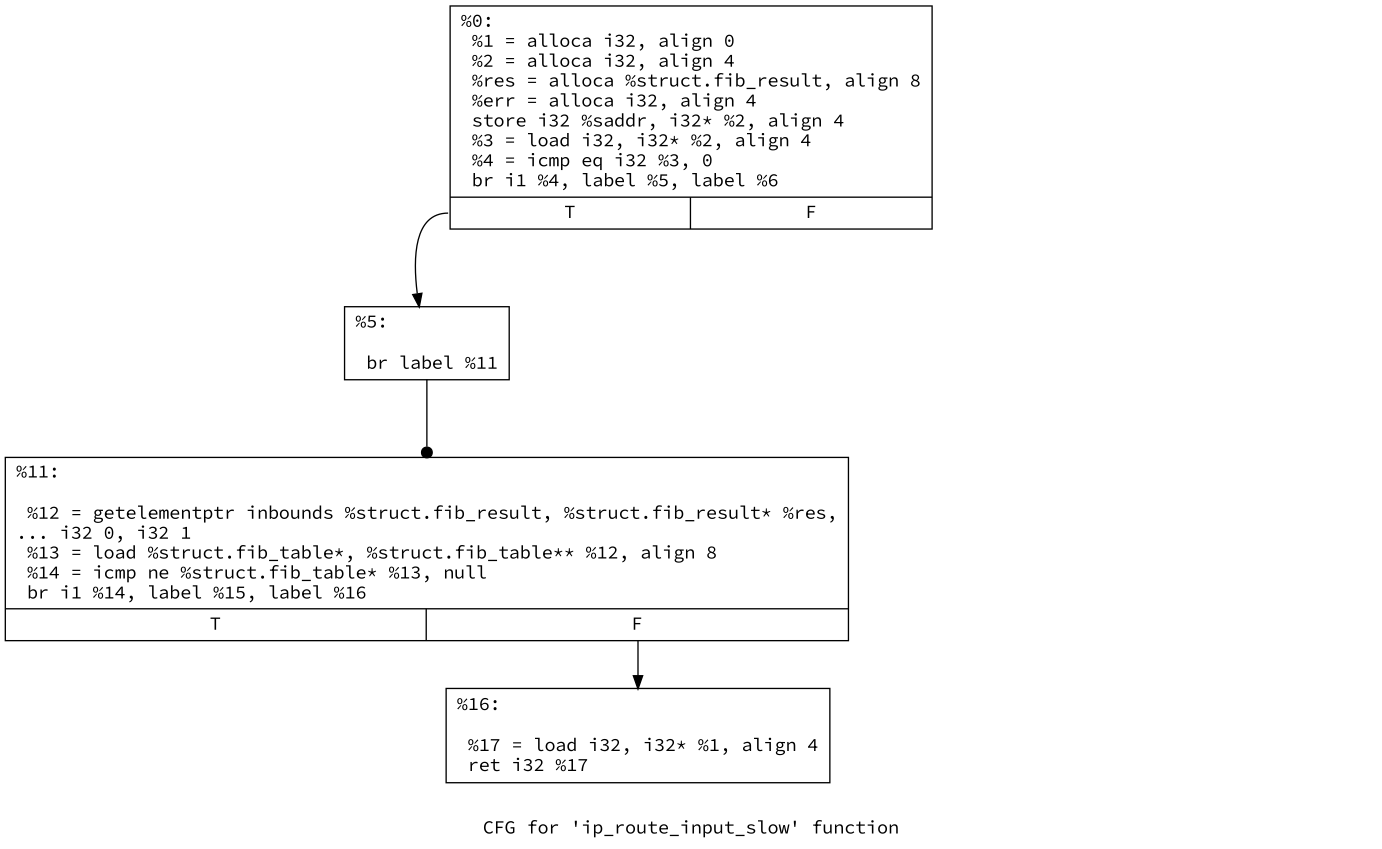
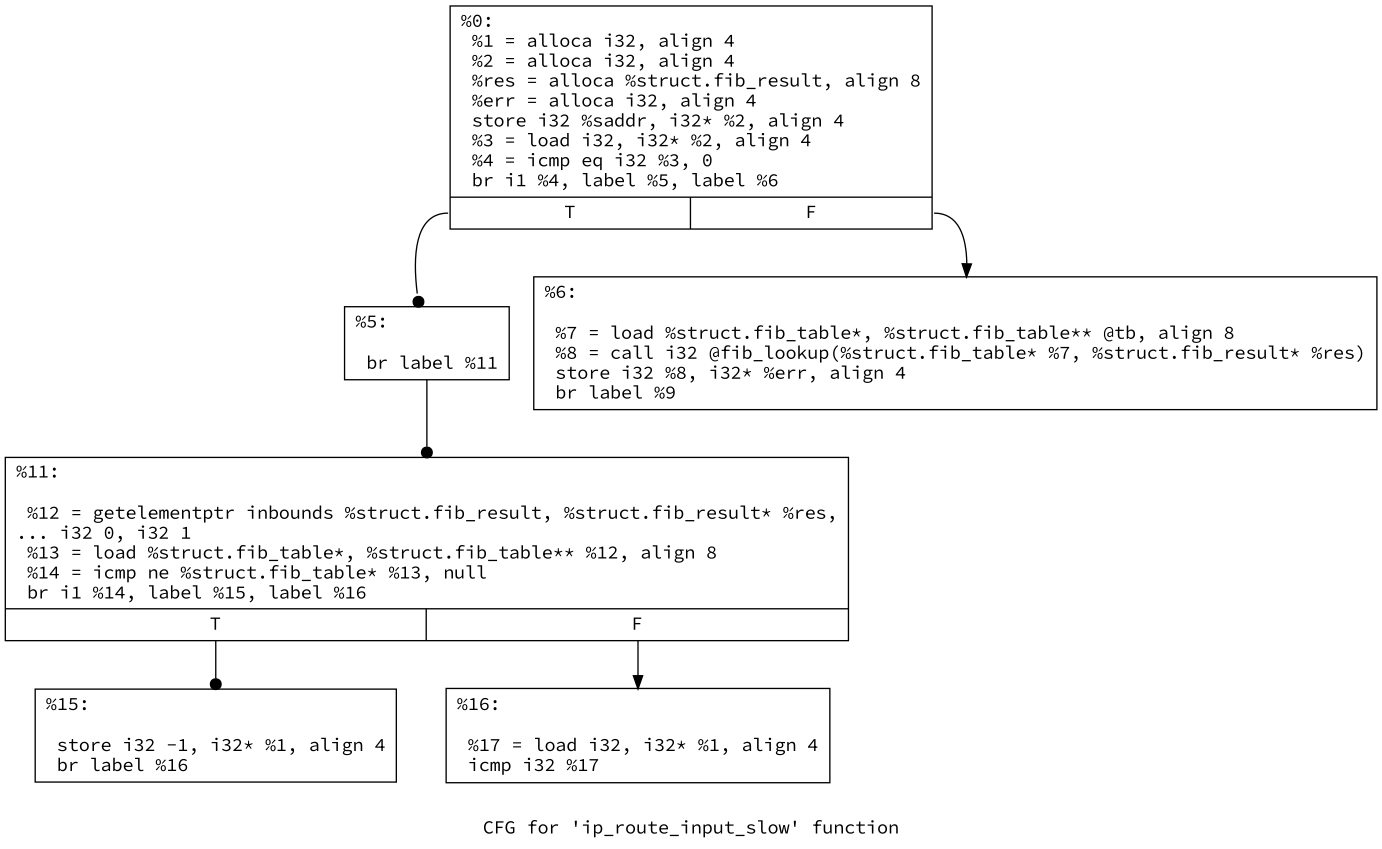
(598, 41) -> (598, 41)
(417, 245) -> (417, 245)
none -> (955, 343)
none -> (216, 736)
(523, 765) -> (528, 765)
